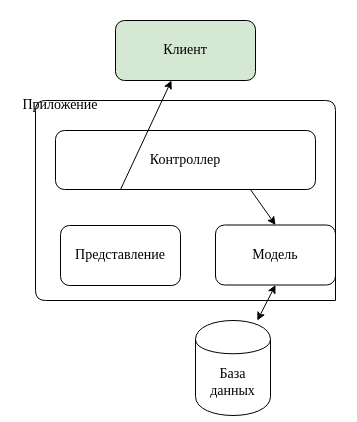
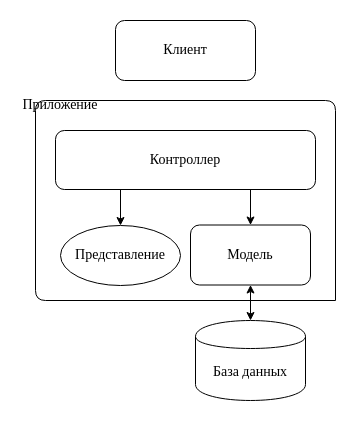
(186, 51) -> (186, 51)
(144, 138) -> (121, 204)
(276, 255) -> (251, 255)
(121, 256) -> (121, 256)
(233, 368) -> (251, 361)
